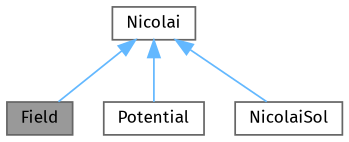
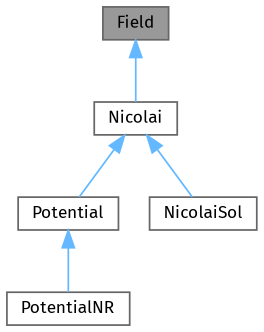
(90, 76) -> (136, 80)
none -> (68, 309)
